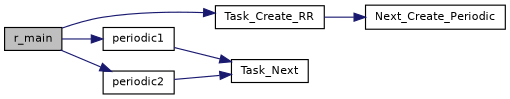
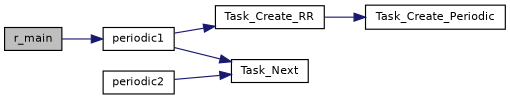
(132, 14) -> (189, 31)
(435, 17) -> (435, 17)
(81, 58) -> none
